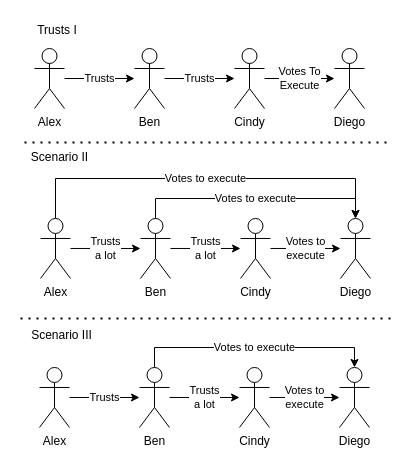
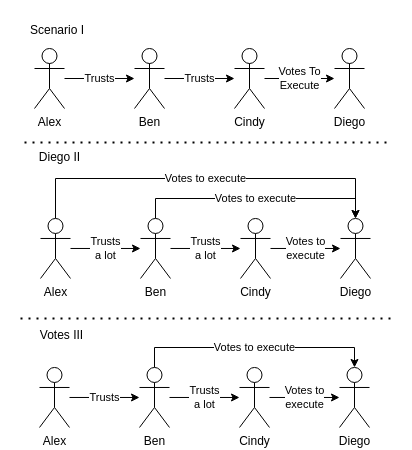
(58, 31) -> (58, 31)
(60, 158) -> (60, 158)
(62, 336) -> (62, 336)
